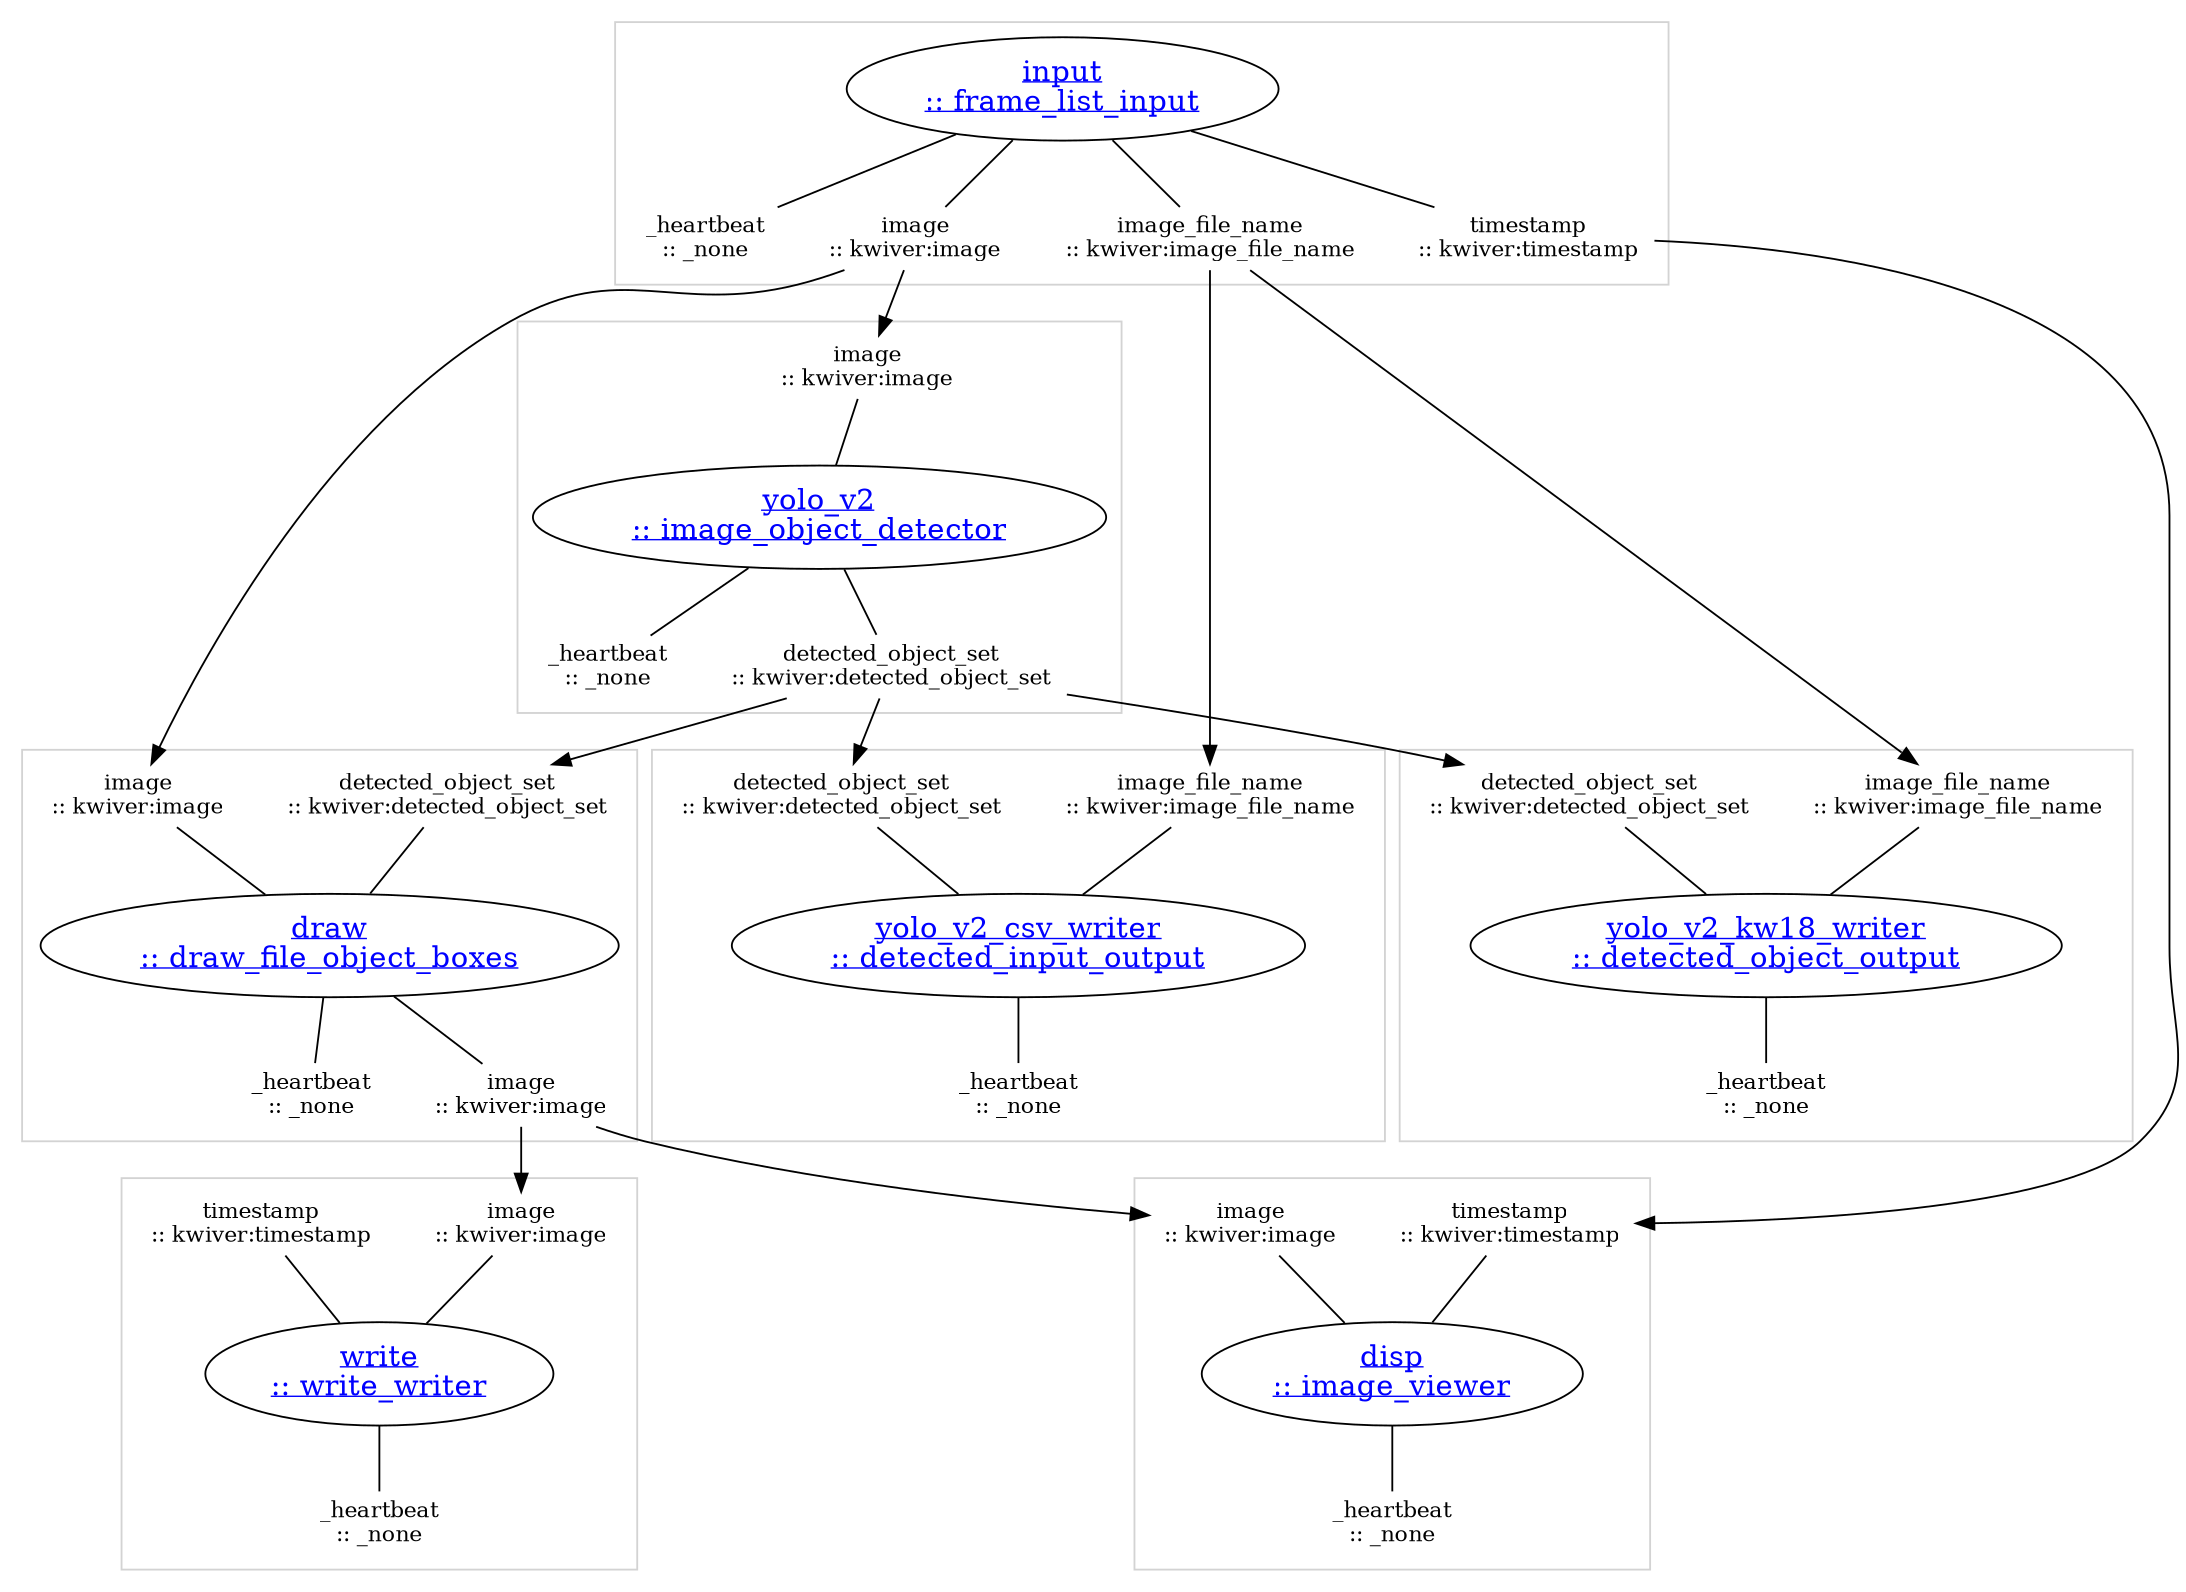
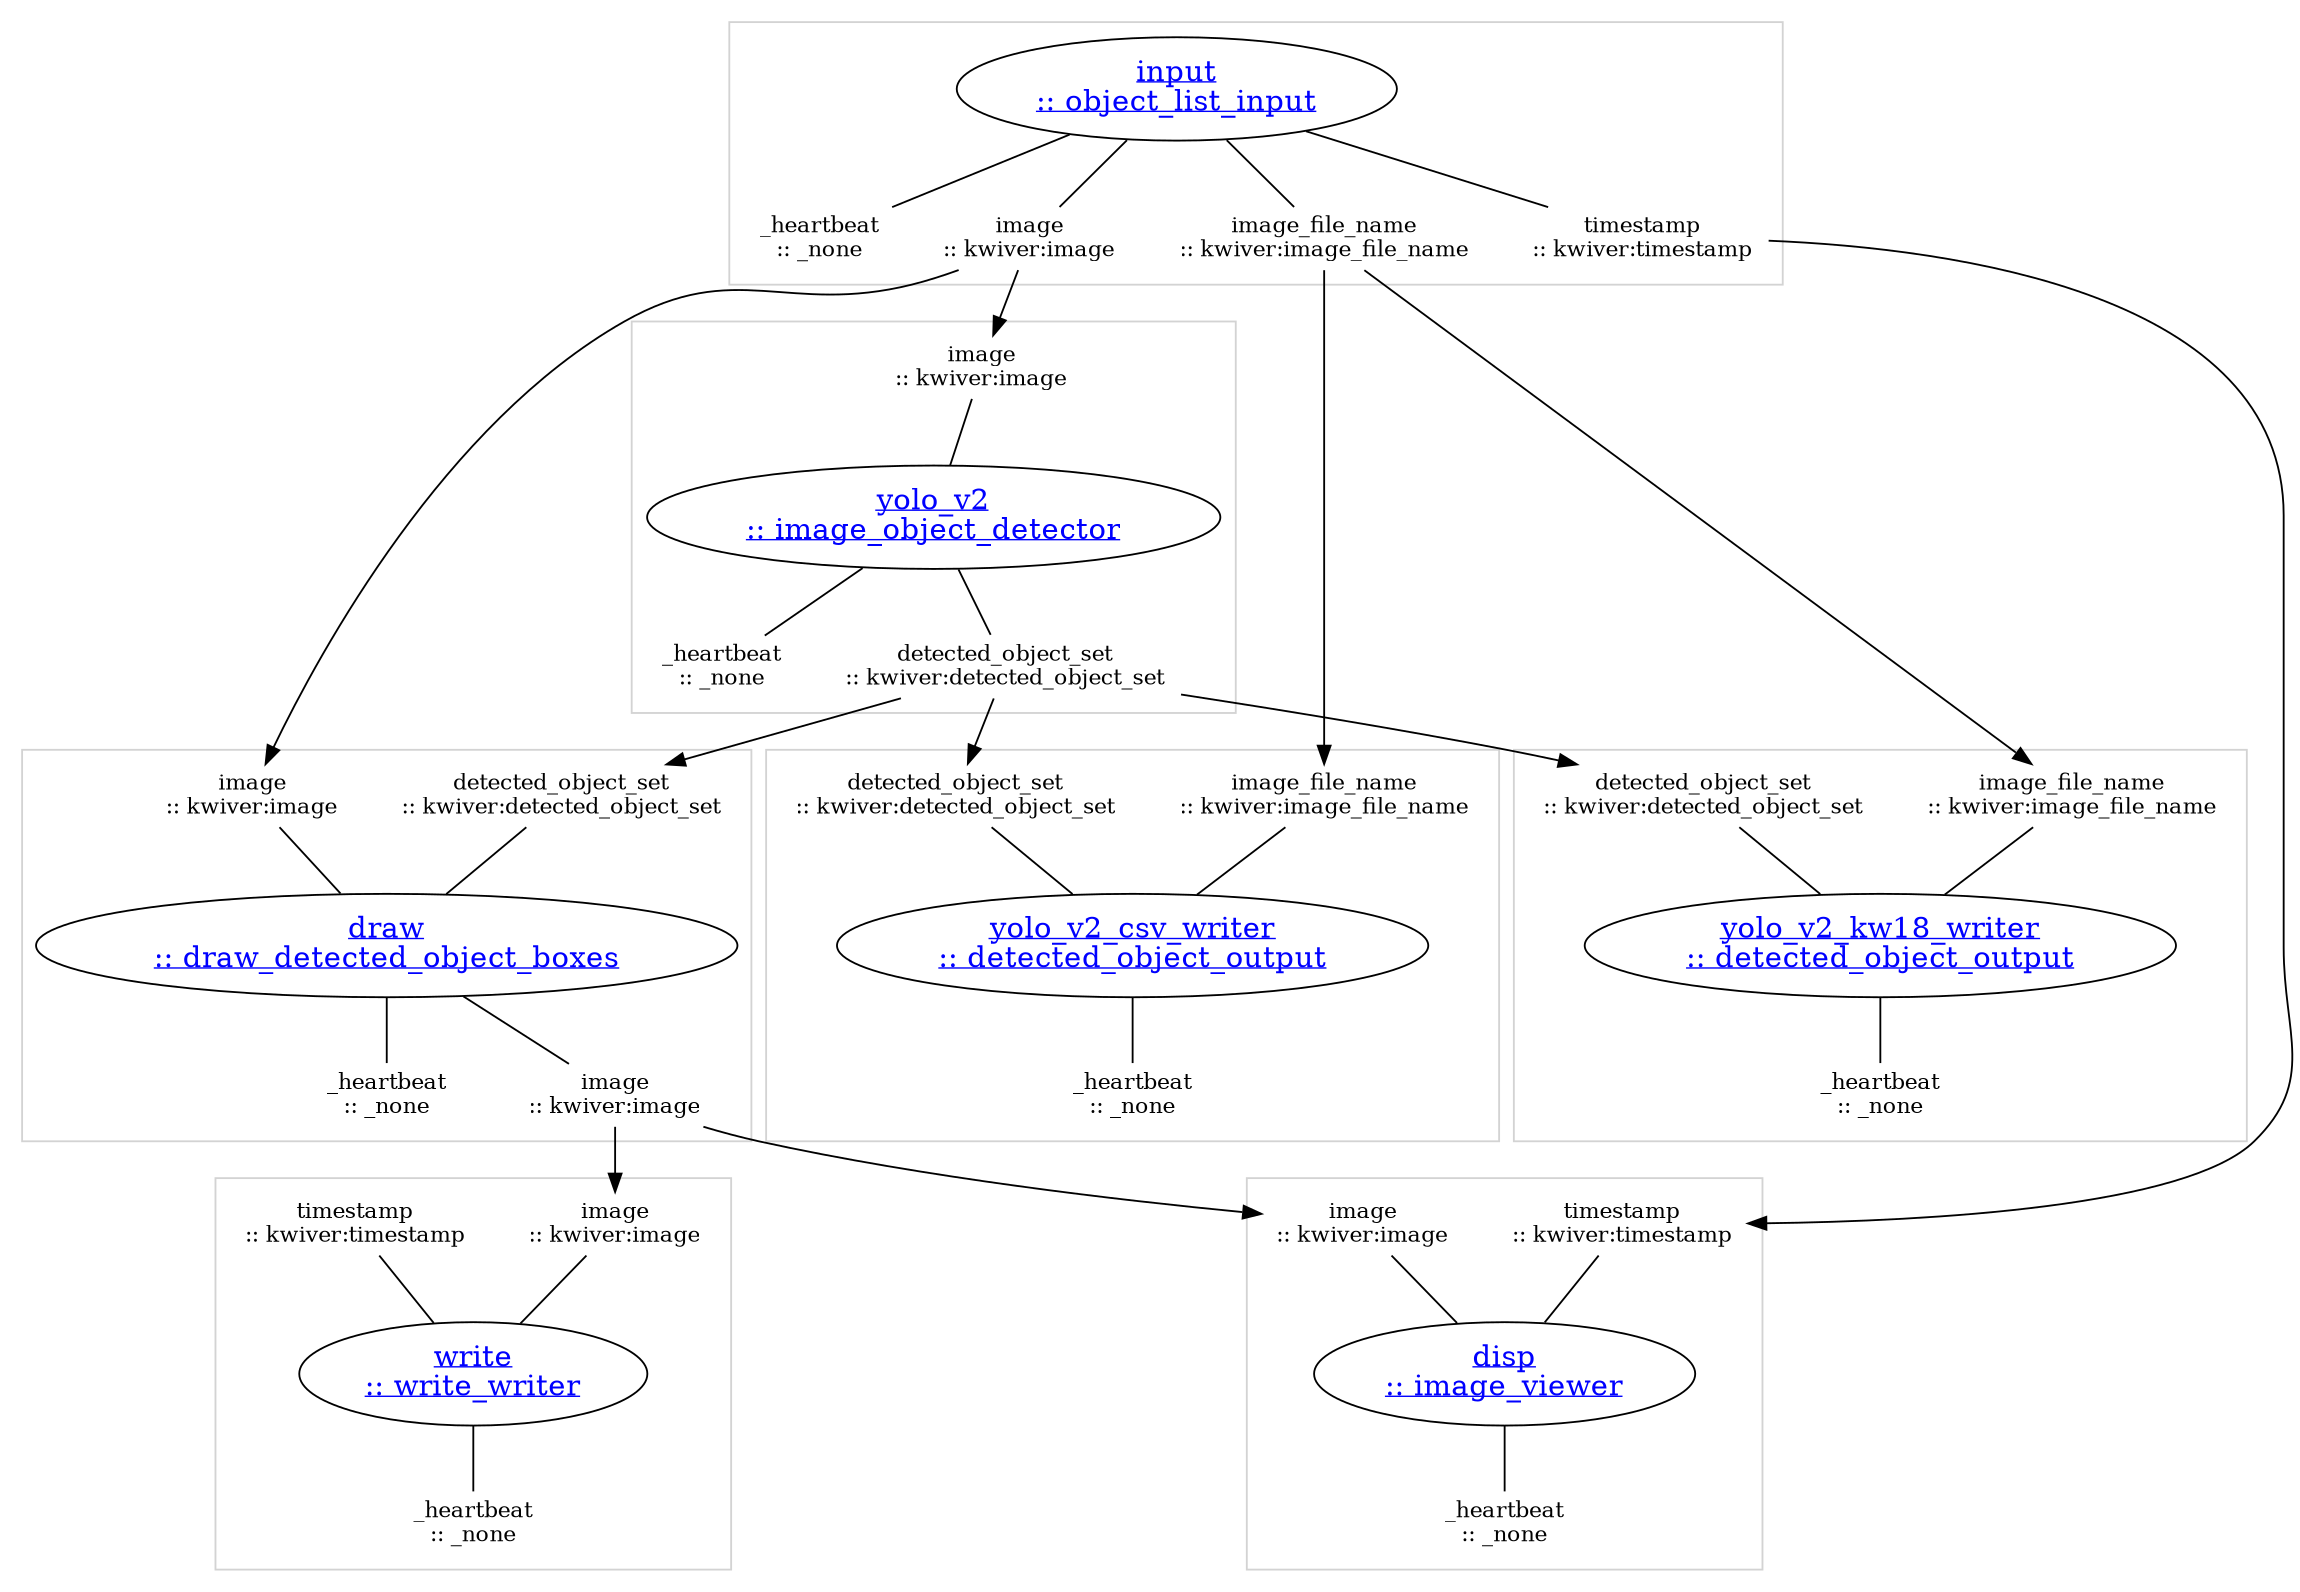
(1063, 102) -> (1177, 102)
(330, 958) -> (387, 958)
(1018, 958) -> (1133, 958)
